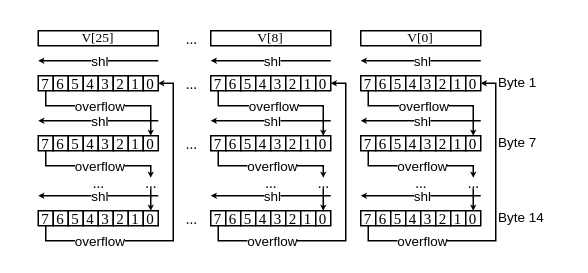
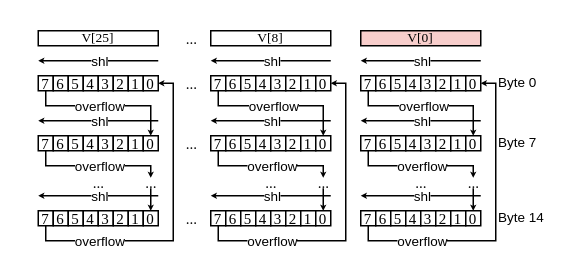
(421, 38) -> (421, 38)
(520, 83) -> (520, 83)
